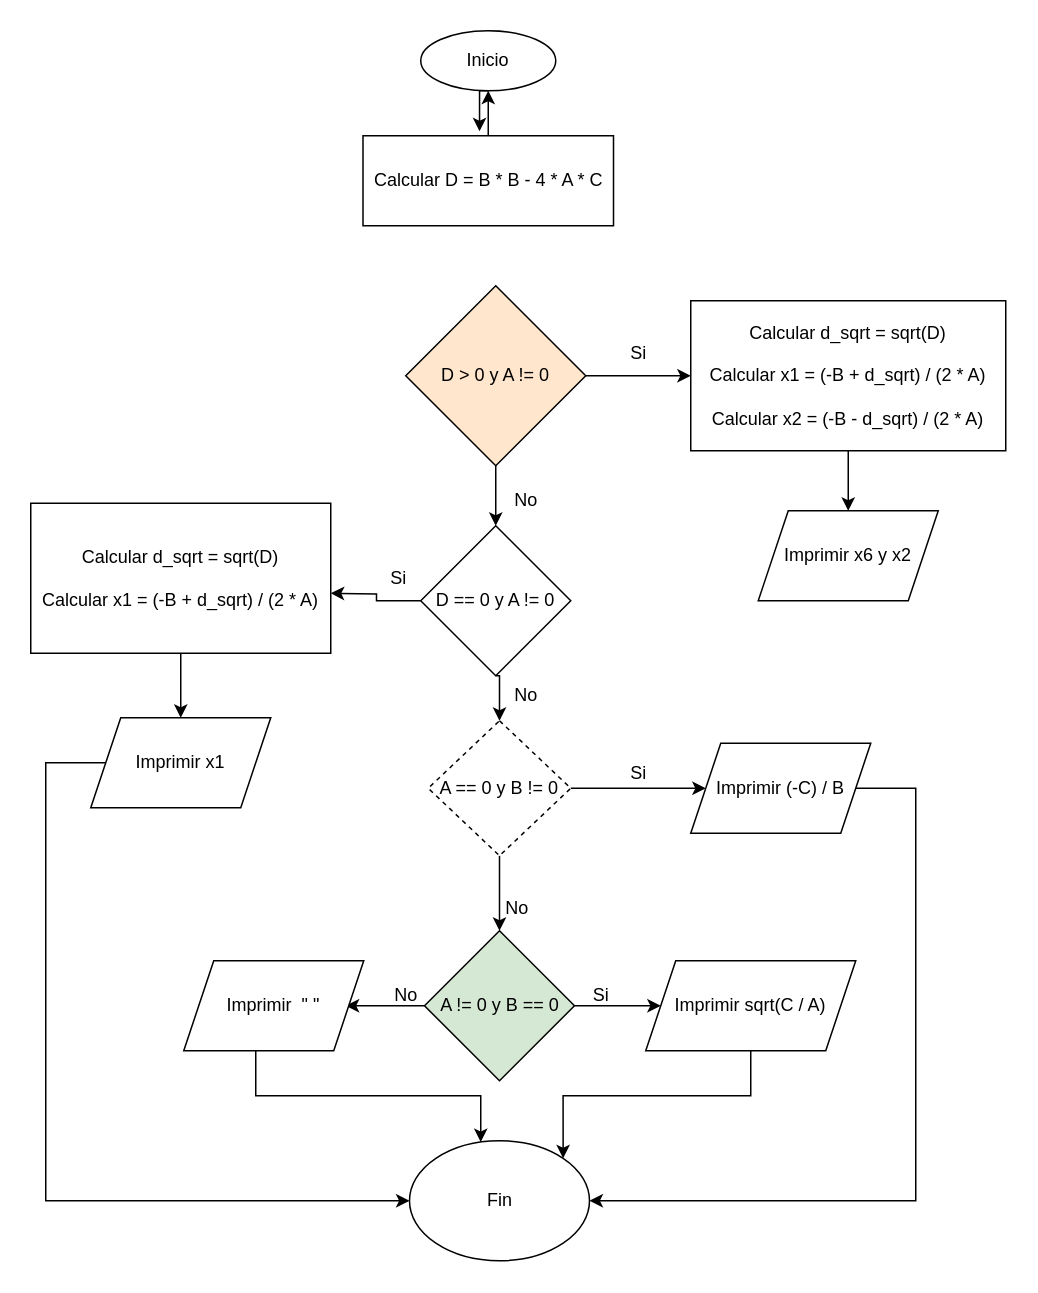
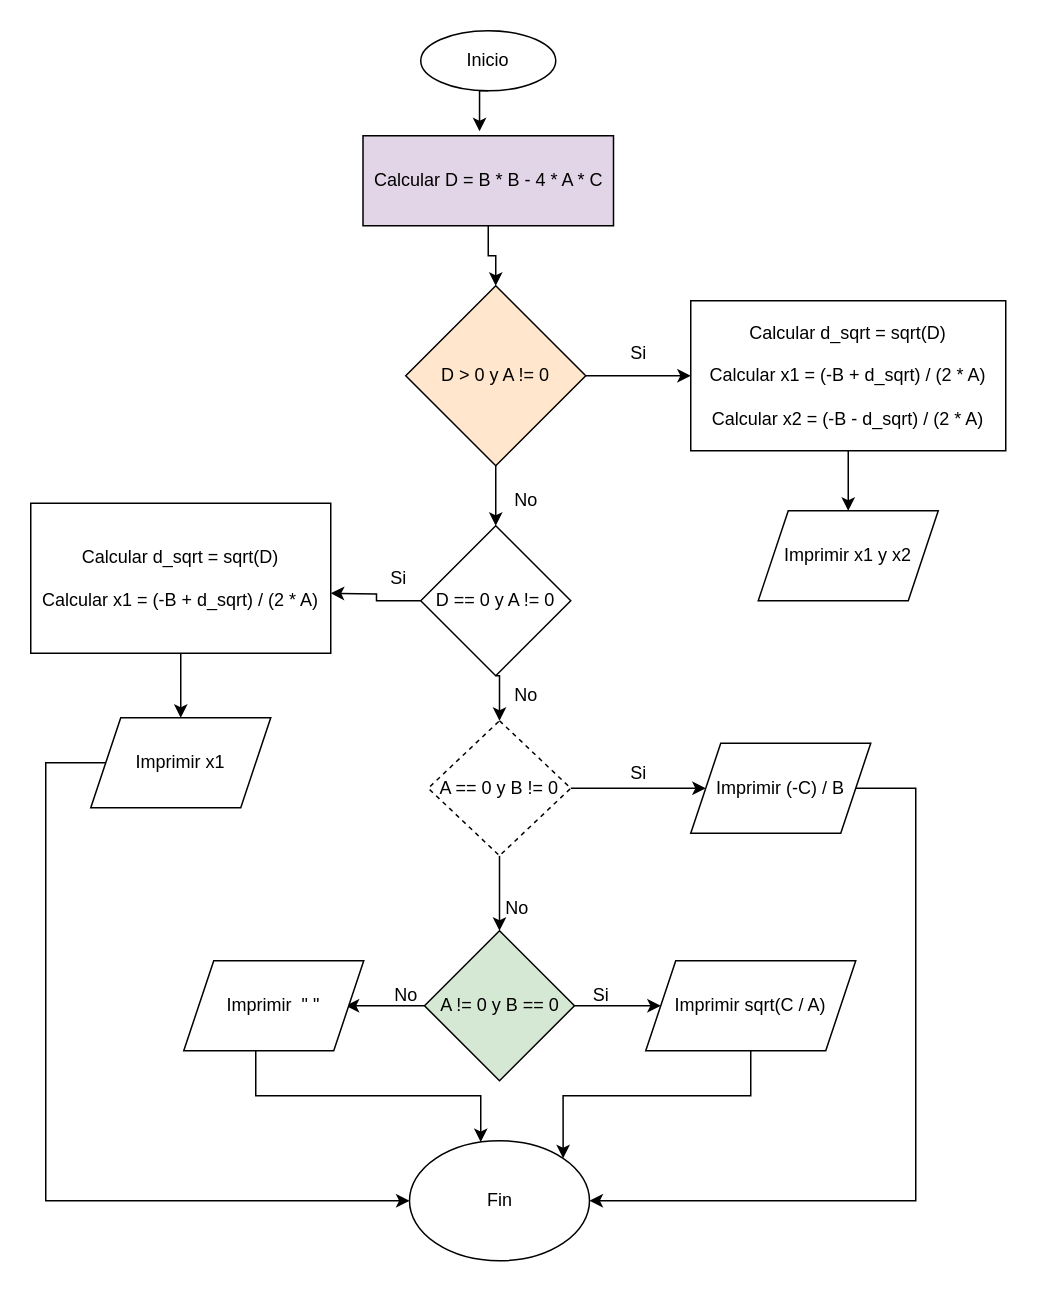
(488, 108) -> (488, 254)
(488, 181) -> (488, 181)
(848, 556) -> (848, 556)
